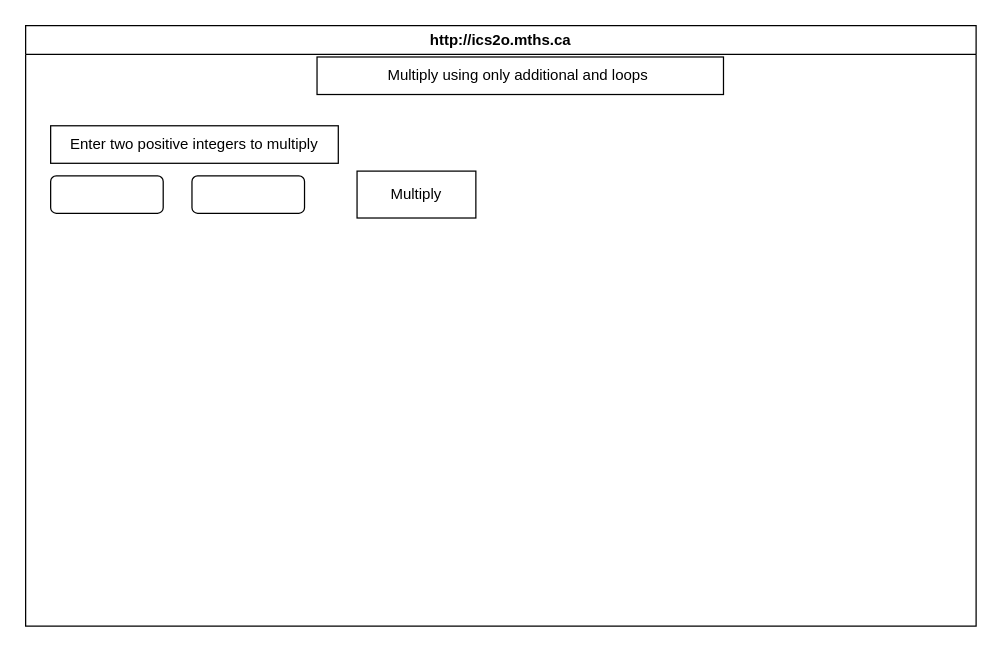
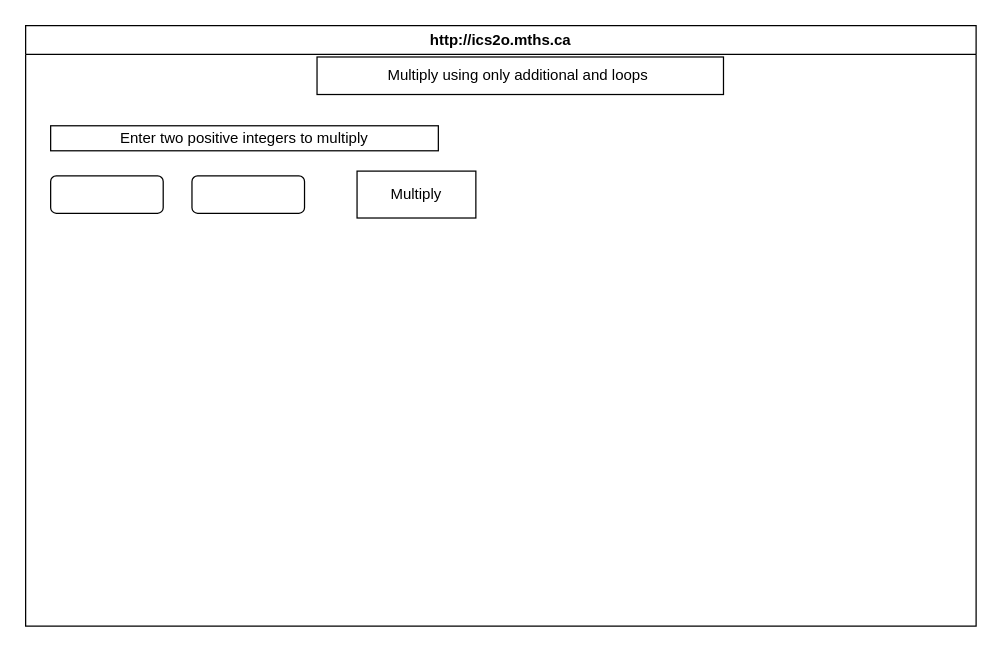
(194, 144) -> (244, 138)
